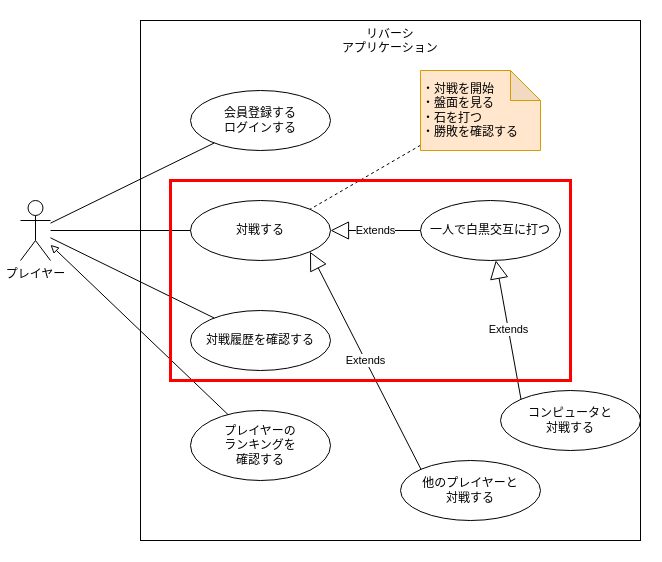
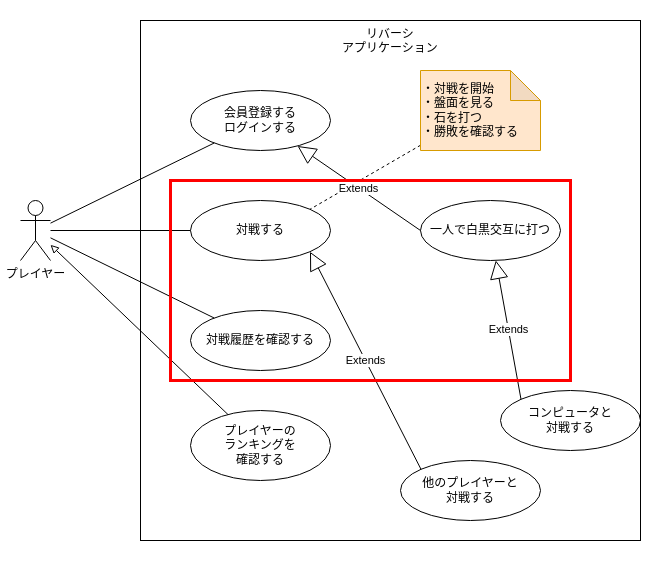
(385, 231) -> (367, 194)
